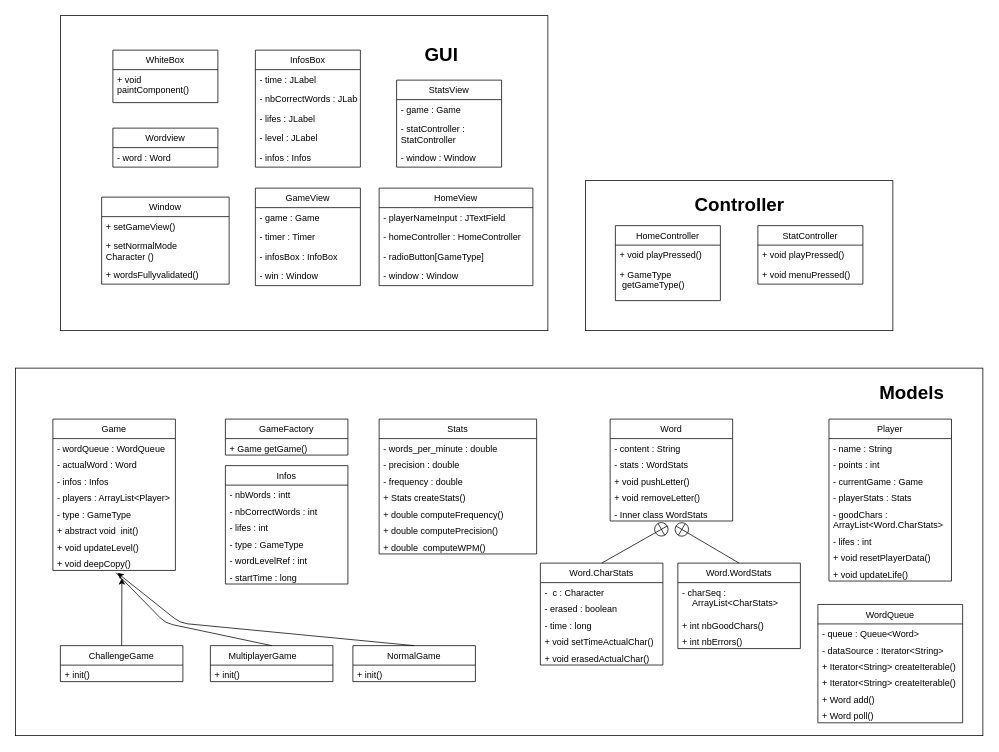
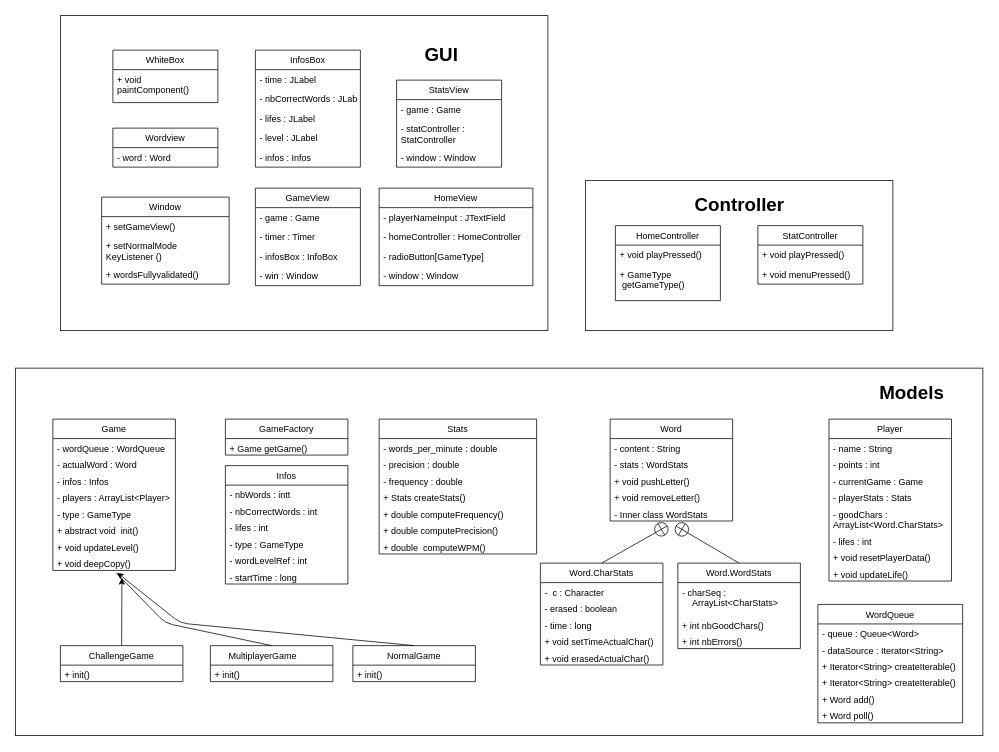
(142, 246) -> (142, 246)
